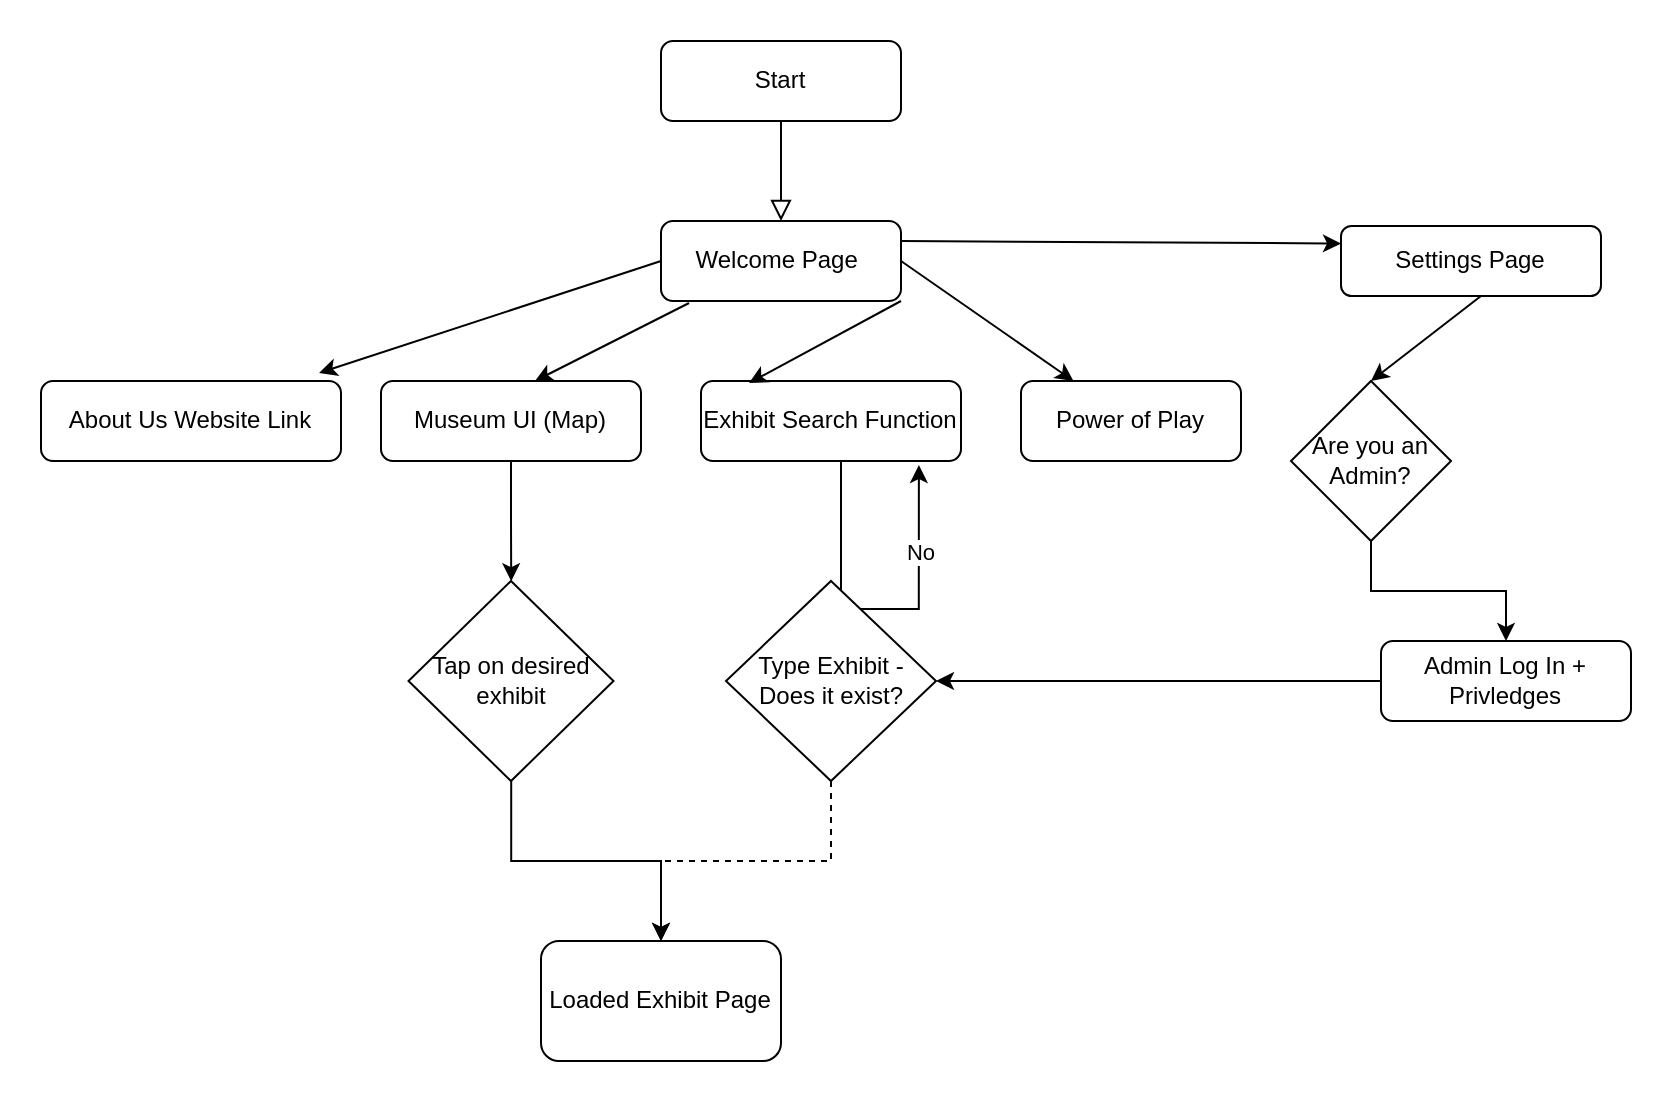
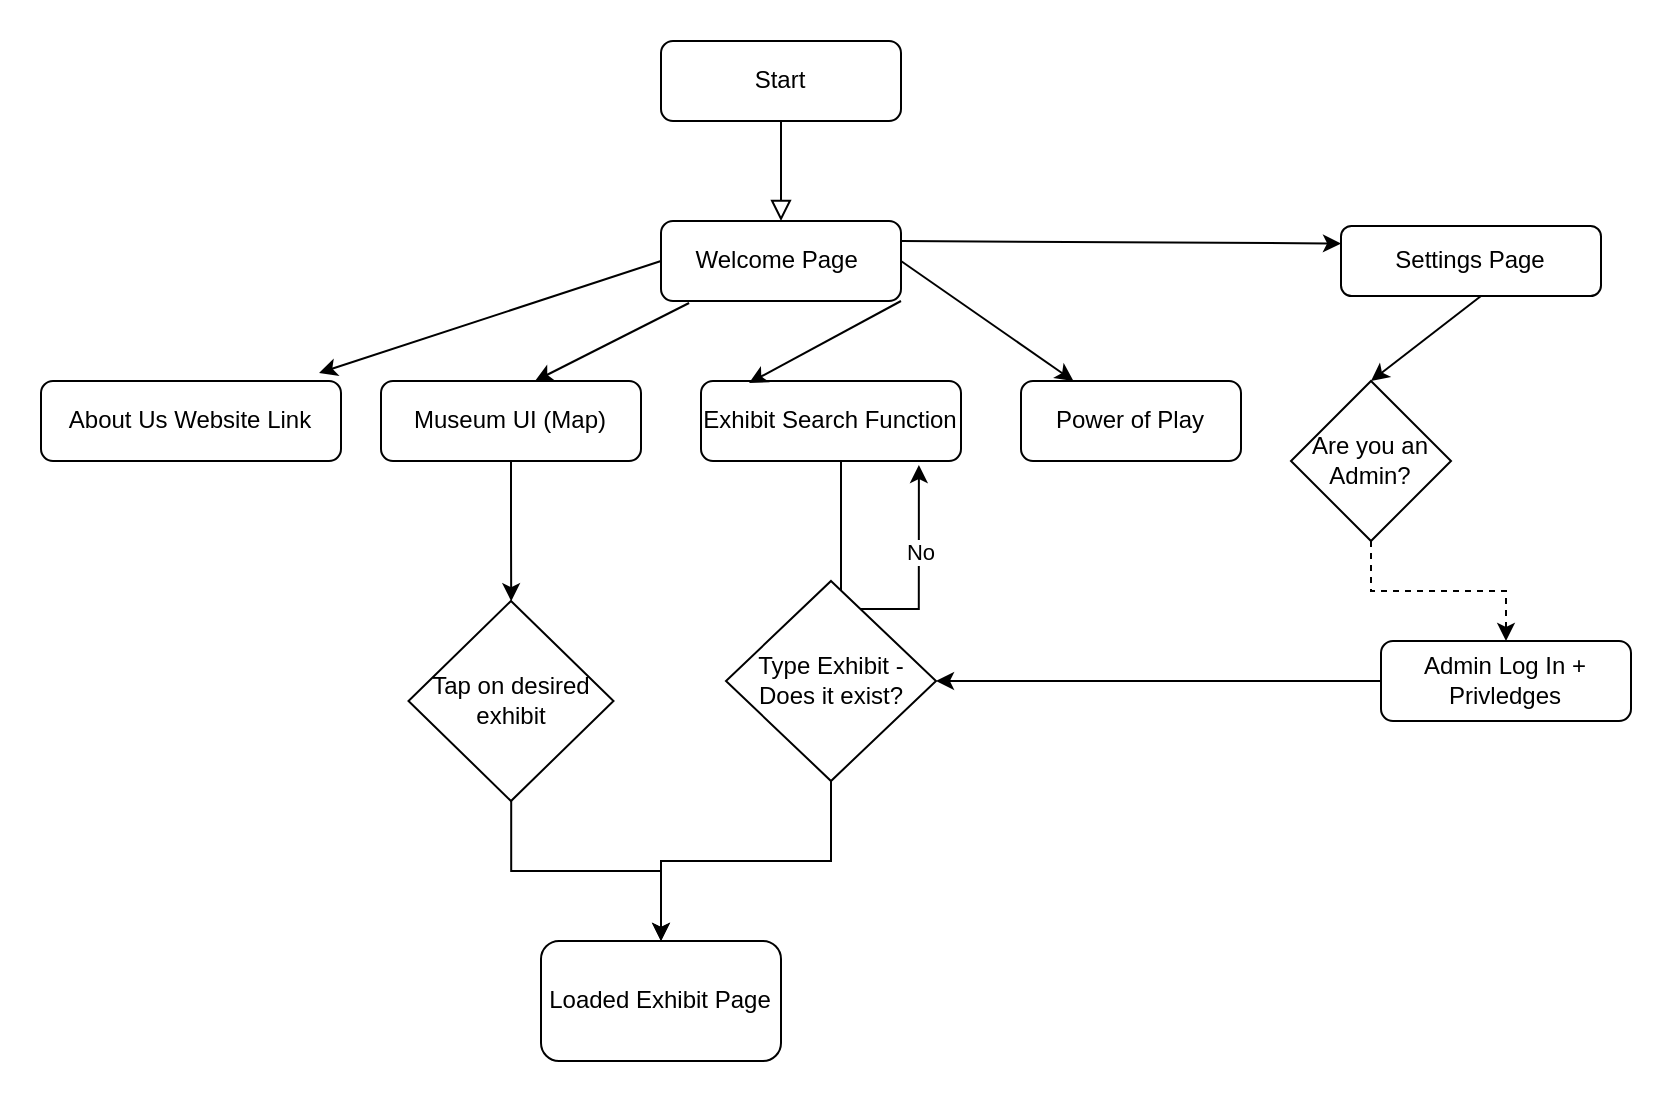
(1430, 591) -> (1430, 591)
(511, 681) -> (511, 701)
(786, 861) -> (786, 861)
